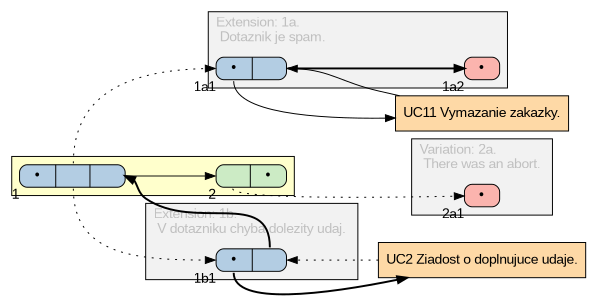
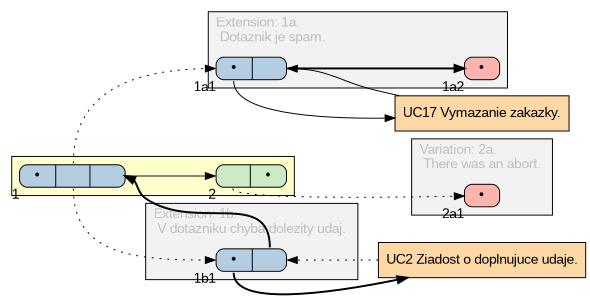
(482, 113) -> (482, 113)
